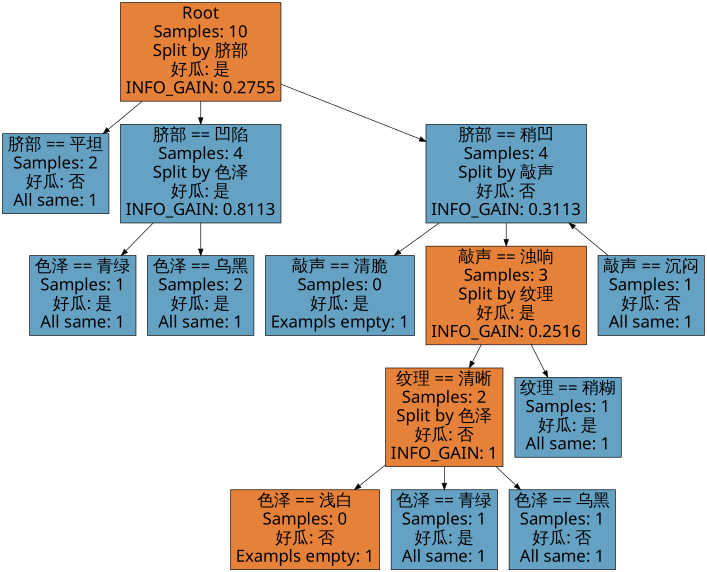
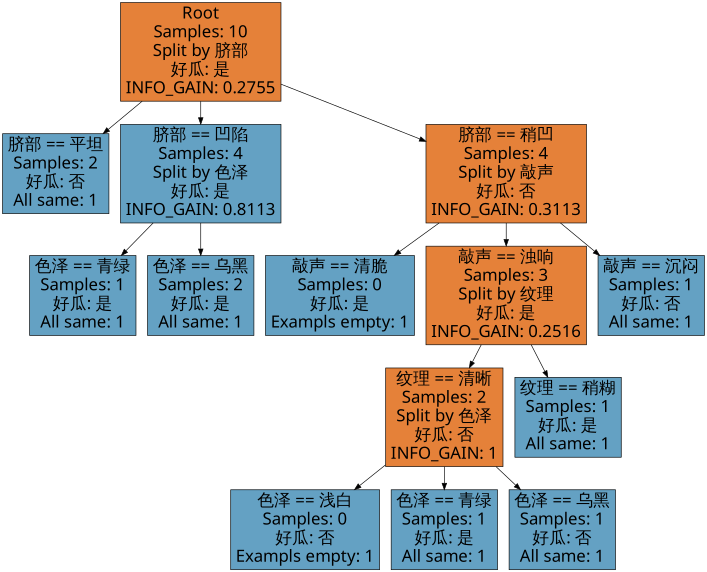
(506, 174) -> (506, 174)
(591, 241) -> (577, 237)
(305, 530) -> (305, 530)
